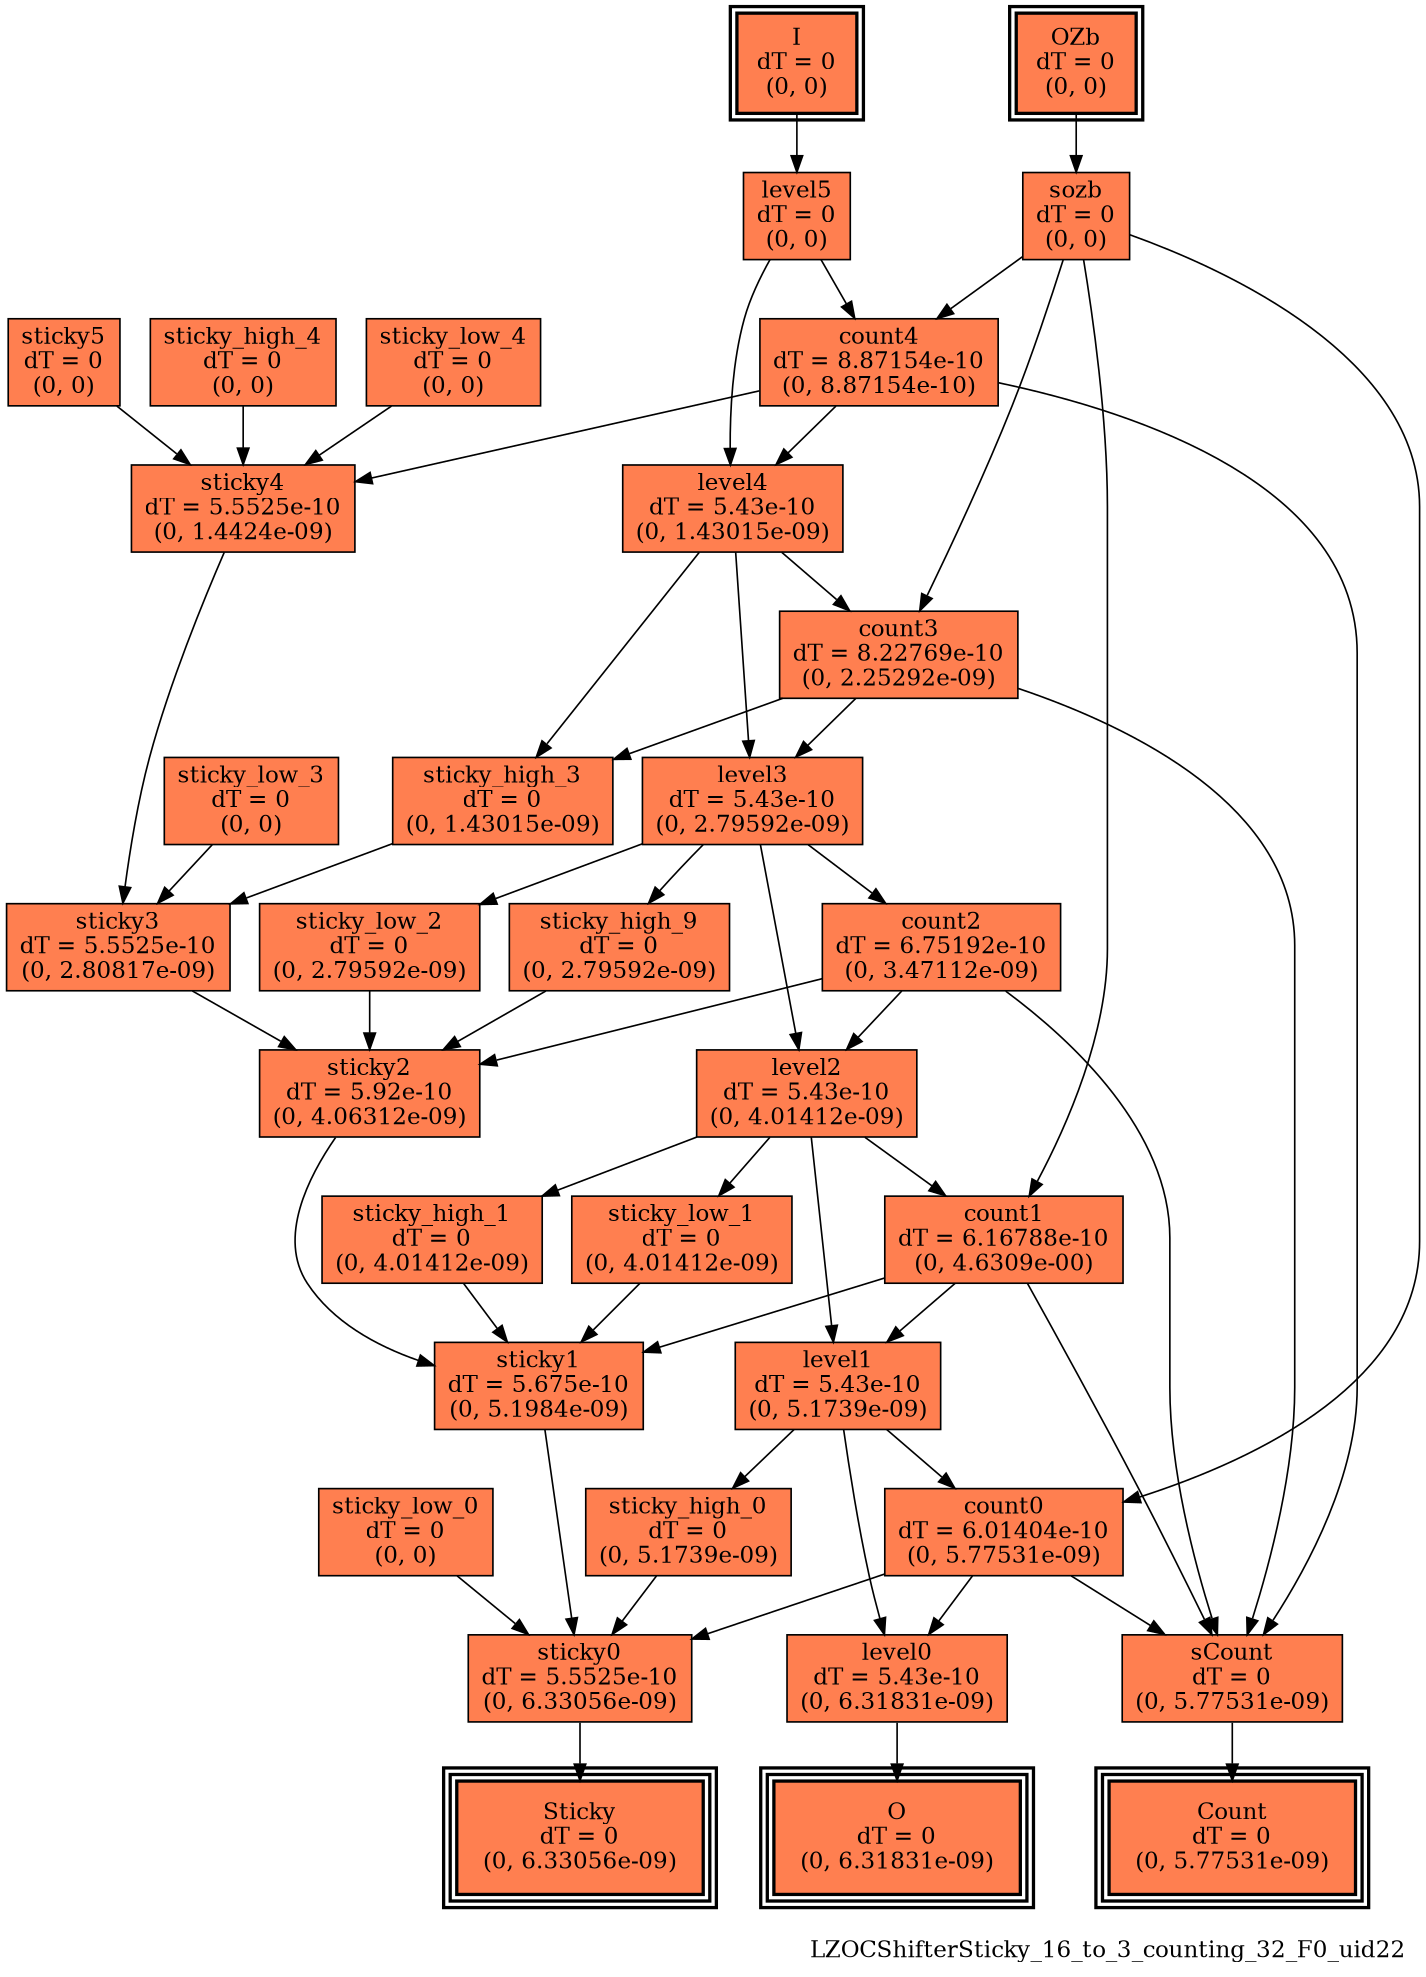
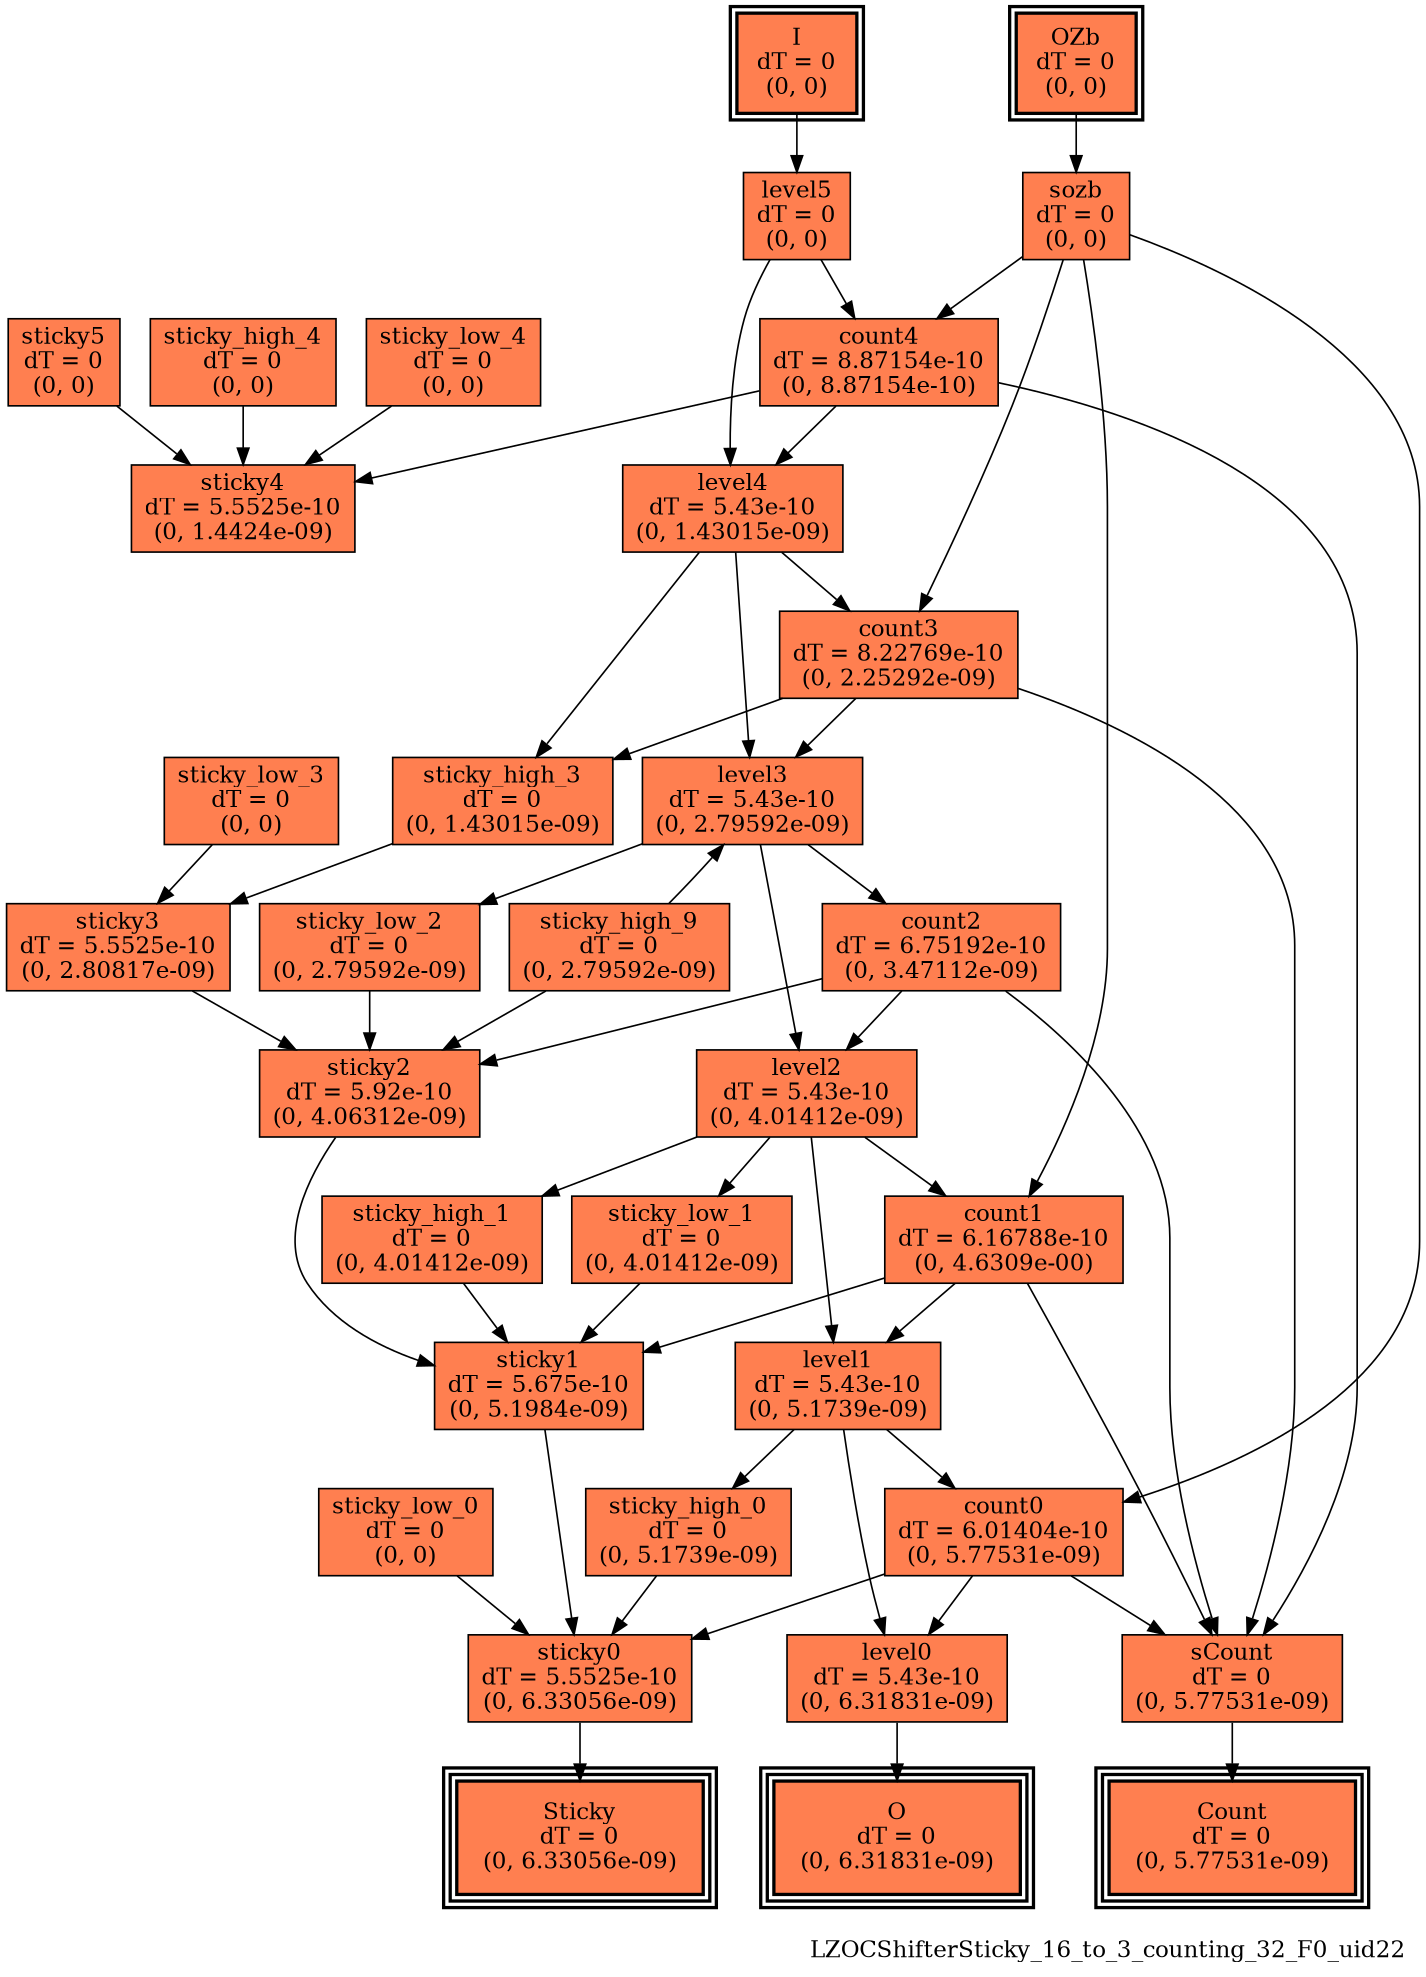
(162, 716) -> none
(681, 867) -> (691, 881)
